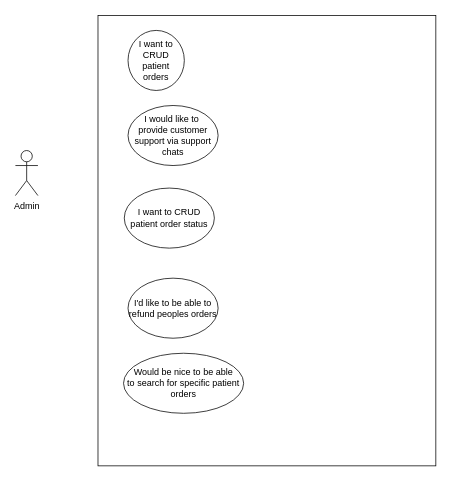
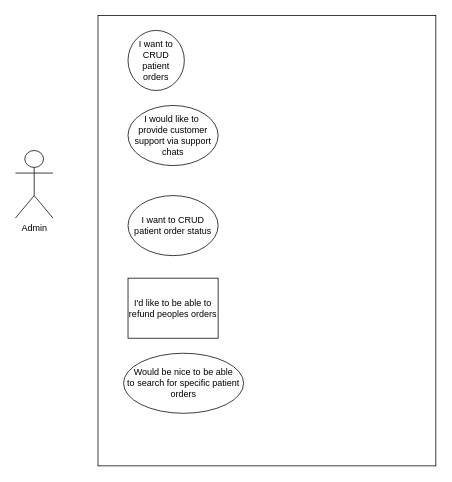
(27, 173) -> (34, 184)
(169, 218) -> (173, 225)
(173, 308) -> (173, 308)
